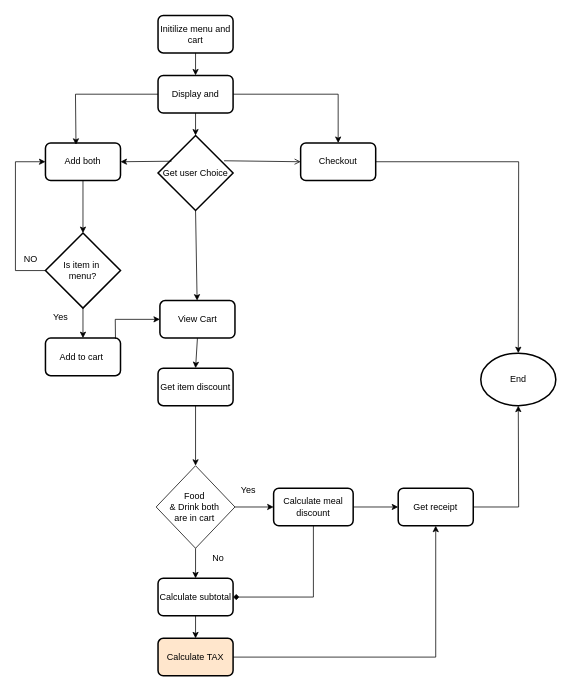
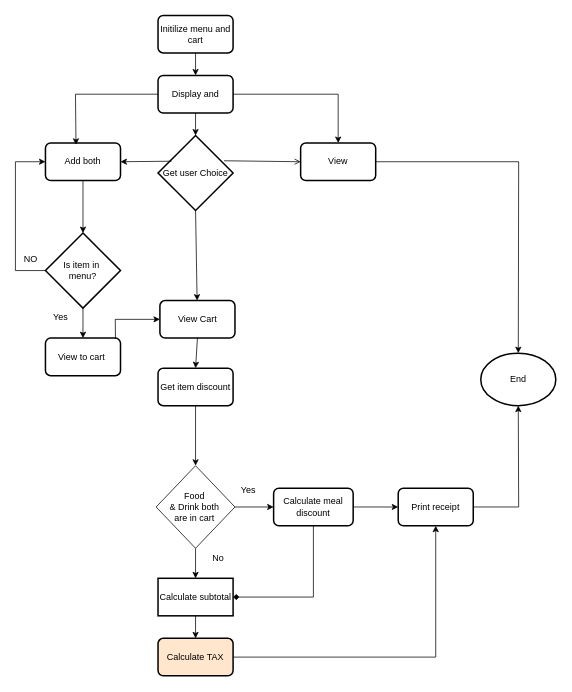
(338, 162) -> (338, 162)
(83, 357) -> (83, 357)
(435, 507) -> (435, 507)
(195, 597) -> (195, 597)
